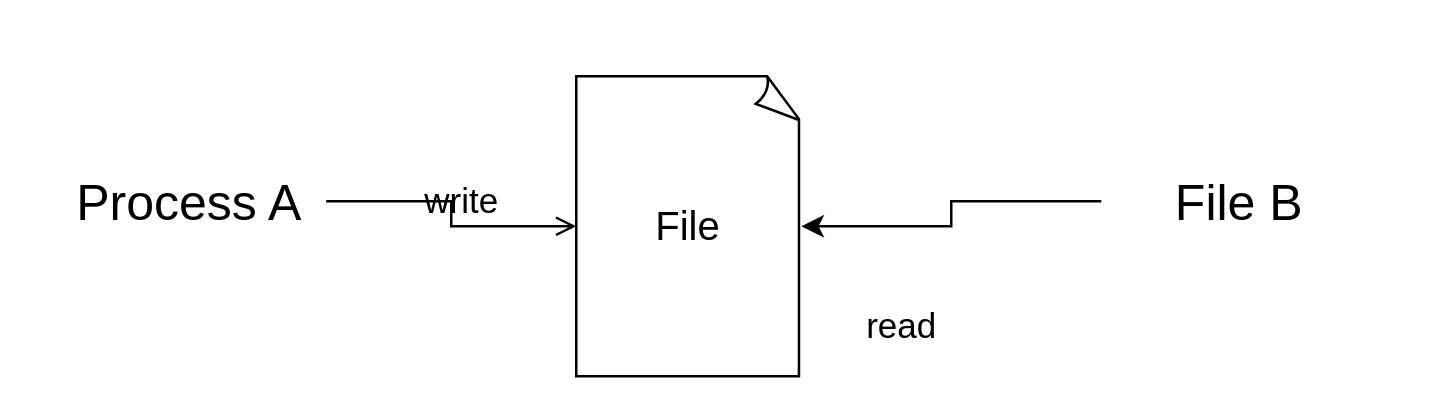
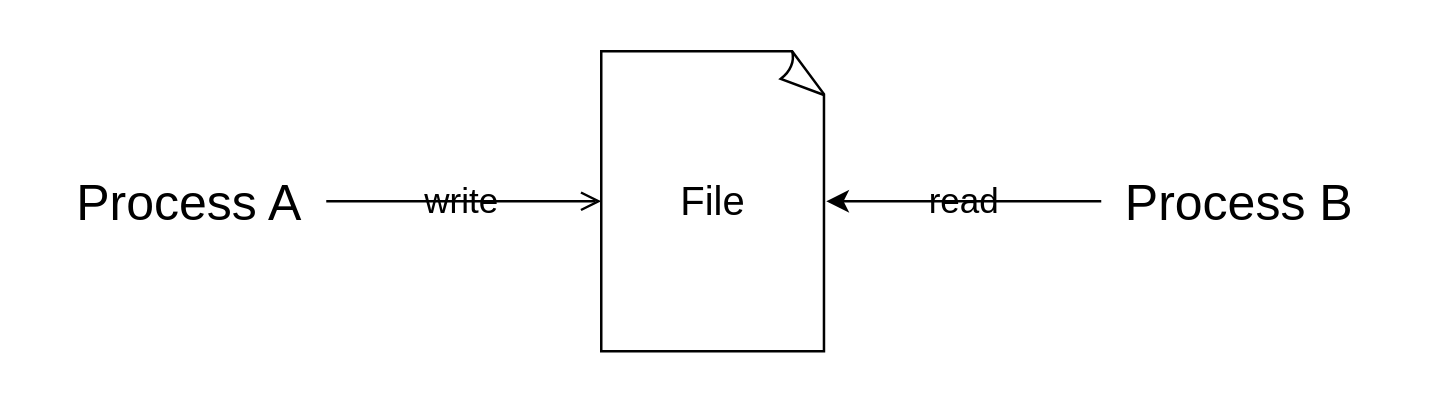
(1240, 201) -> (1240, 201)
(689, 226) -> (714, 201)
(901, 319) -> (964, 194)
